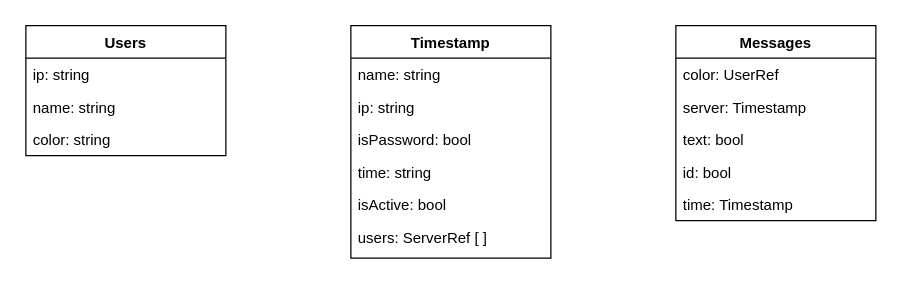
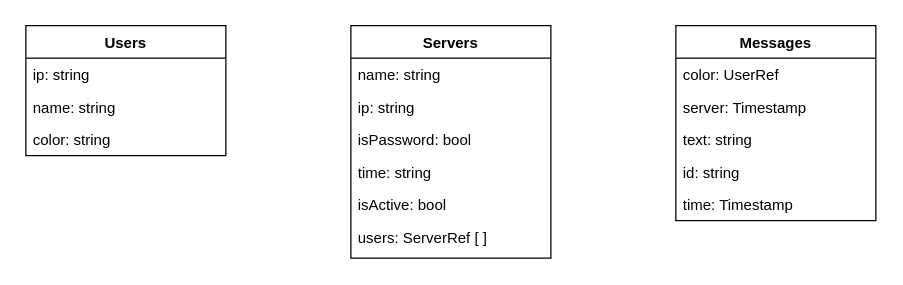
(451, 43) -> (451, 43)
(719, 141) -> (728, 141)
(709, 173) -> (717, 173)
